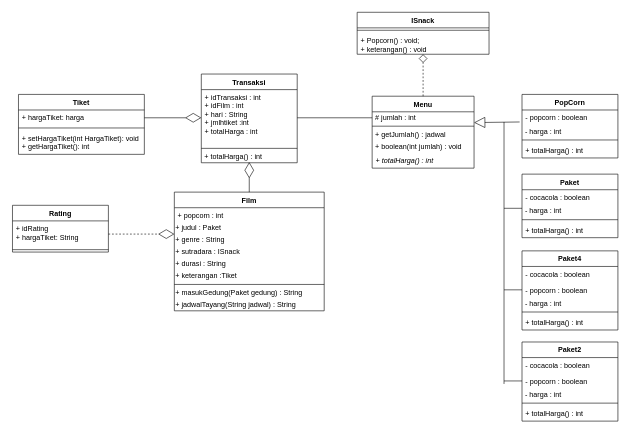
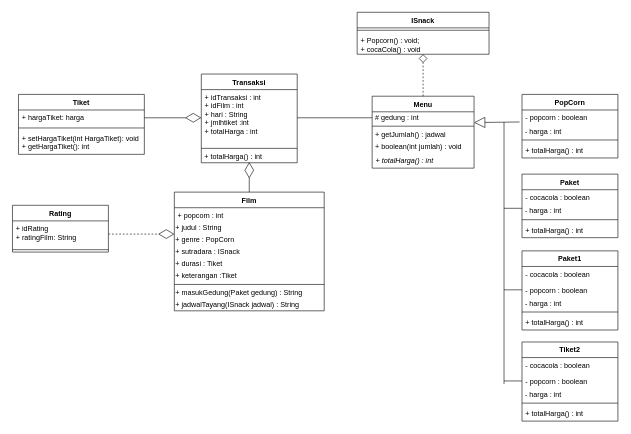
(393, 41) -> (393, 41)
(396, 118) -> (397, 118)
(201, 228) -> (202, 228)
(33, 229) -> (33, 229)
(203, 240) -> (206, 240)
(570, 259) -> (570, 259)
(204, 264) -> (202, 264)
(244, 305) -> (245, 305)
(570, 350) -> (570, 350)
